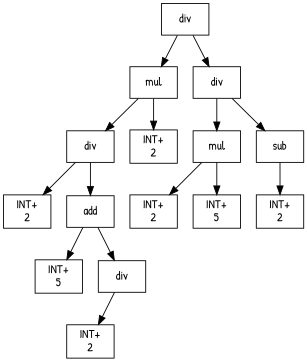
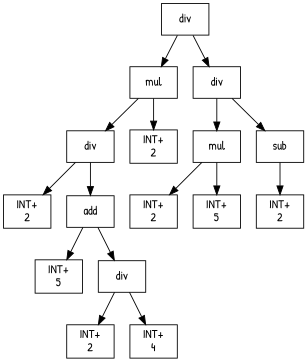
none -> (154, 341)
